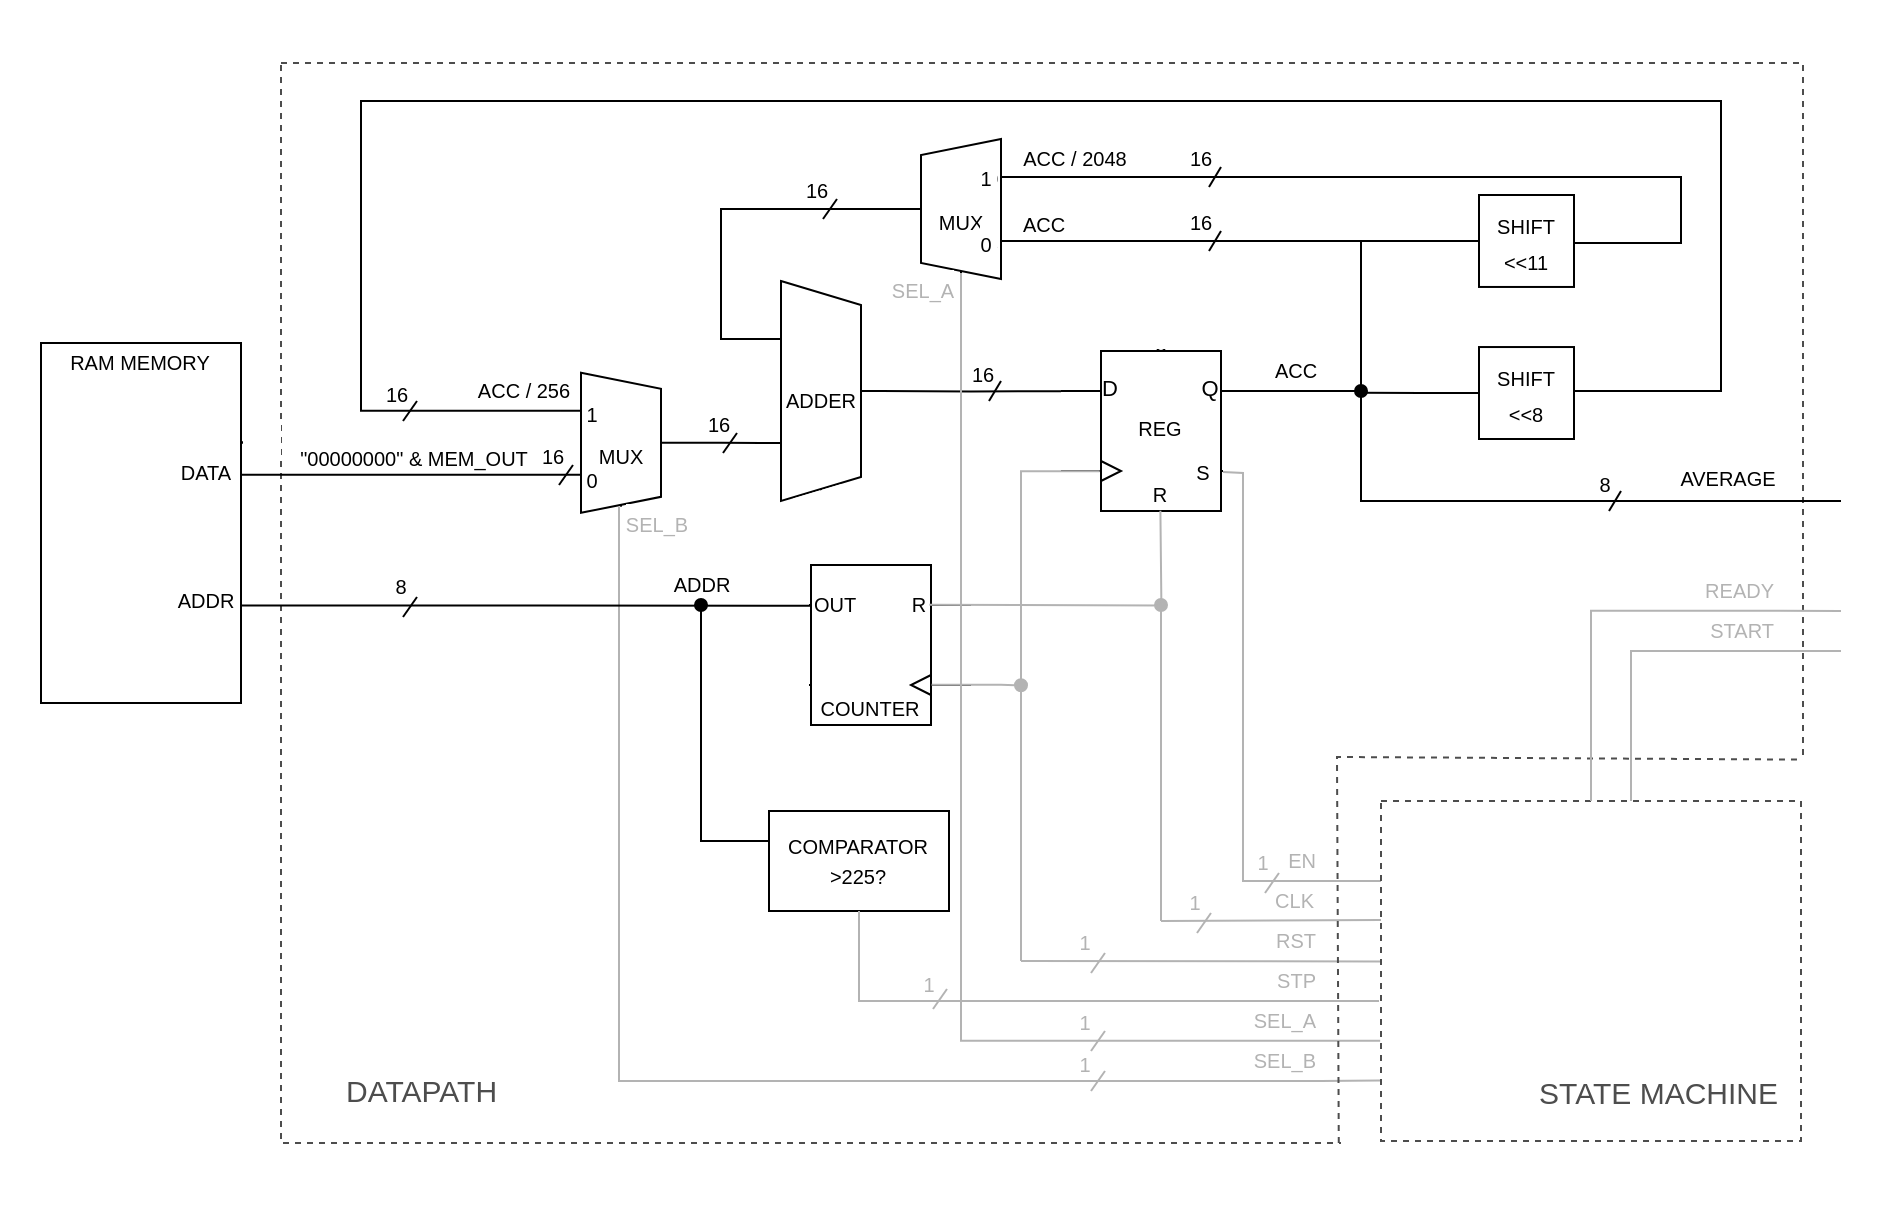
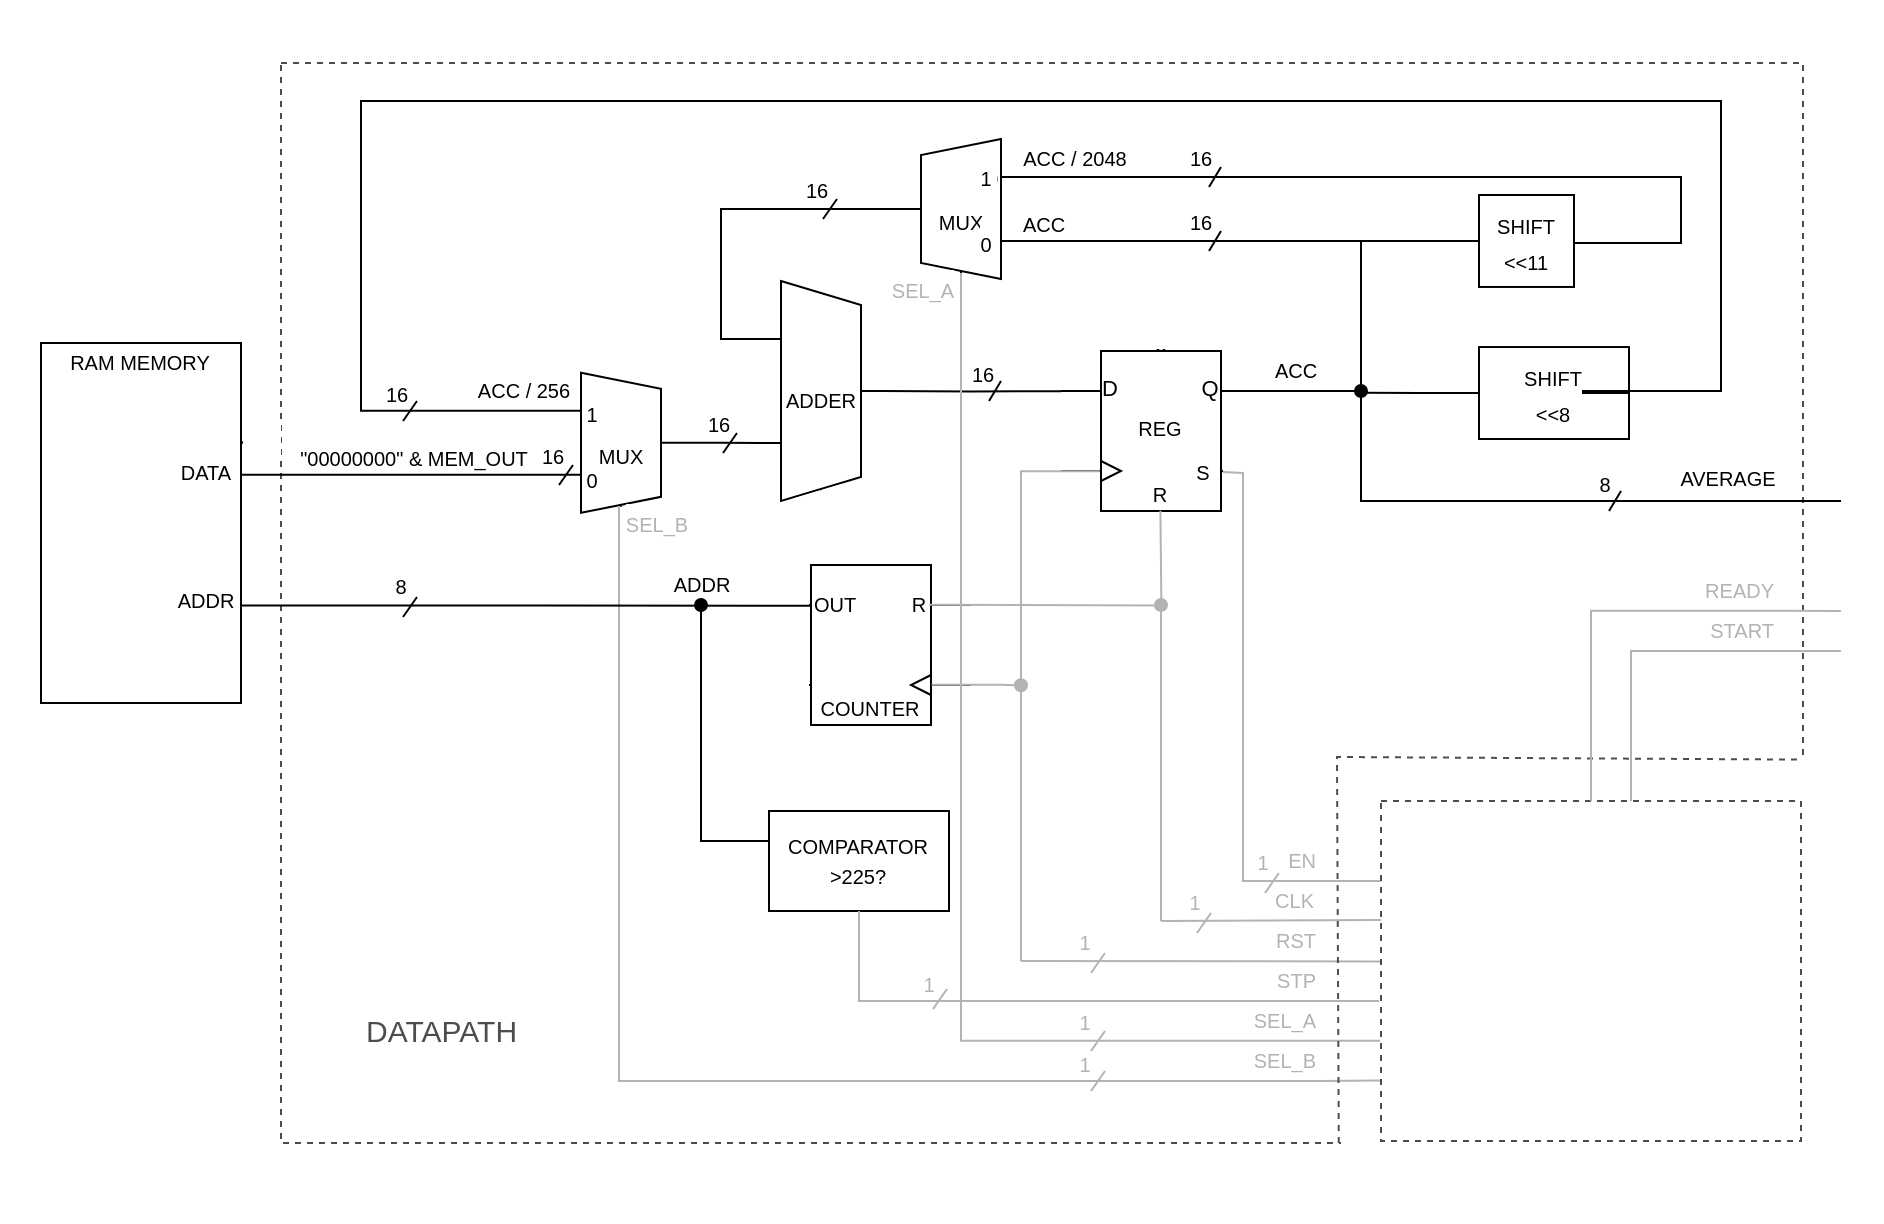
(1527, 393) -> (1554, 393)
(472, 1091) -> (492, 1031)
(1620, 1093) -> none
